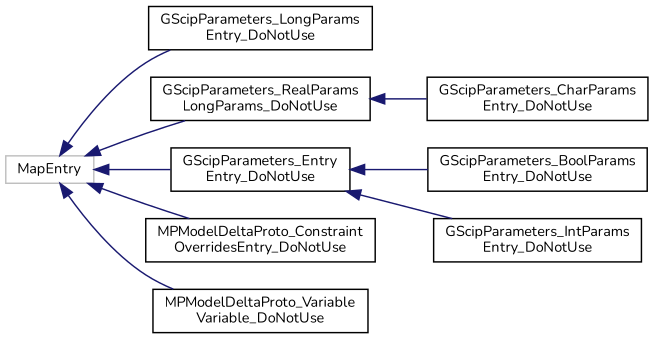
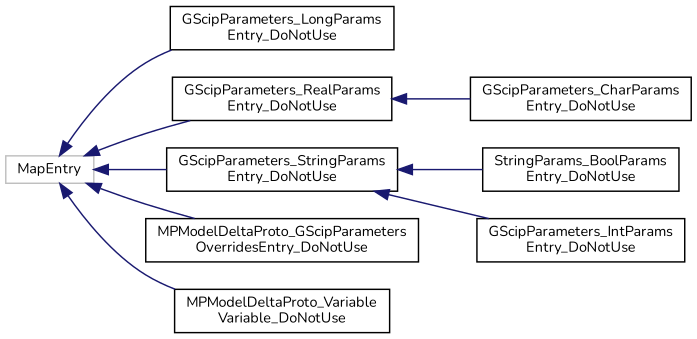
(260, 99) -> (282, 99)
(260, 170) -> (282, 170)
(538, 170) -> (581, 170)
(260, 240) -> (282, 240)
